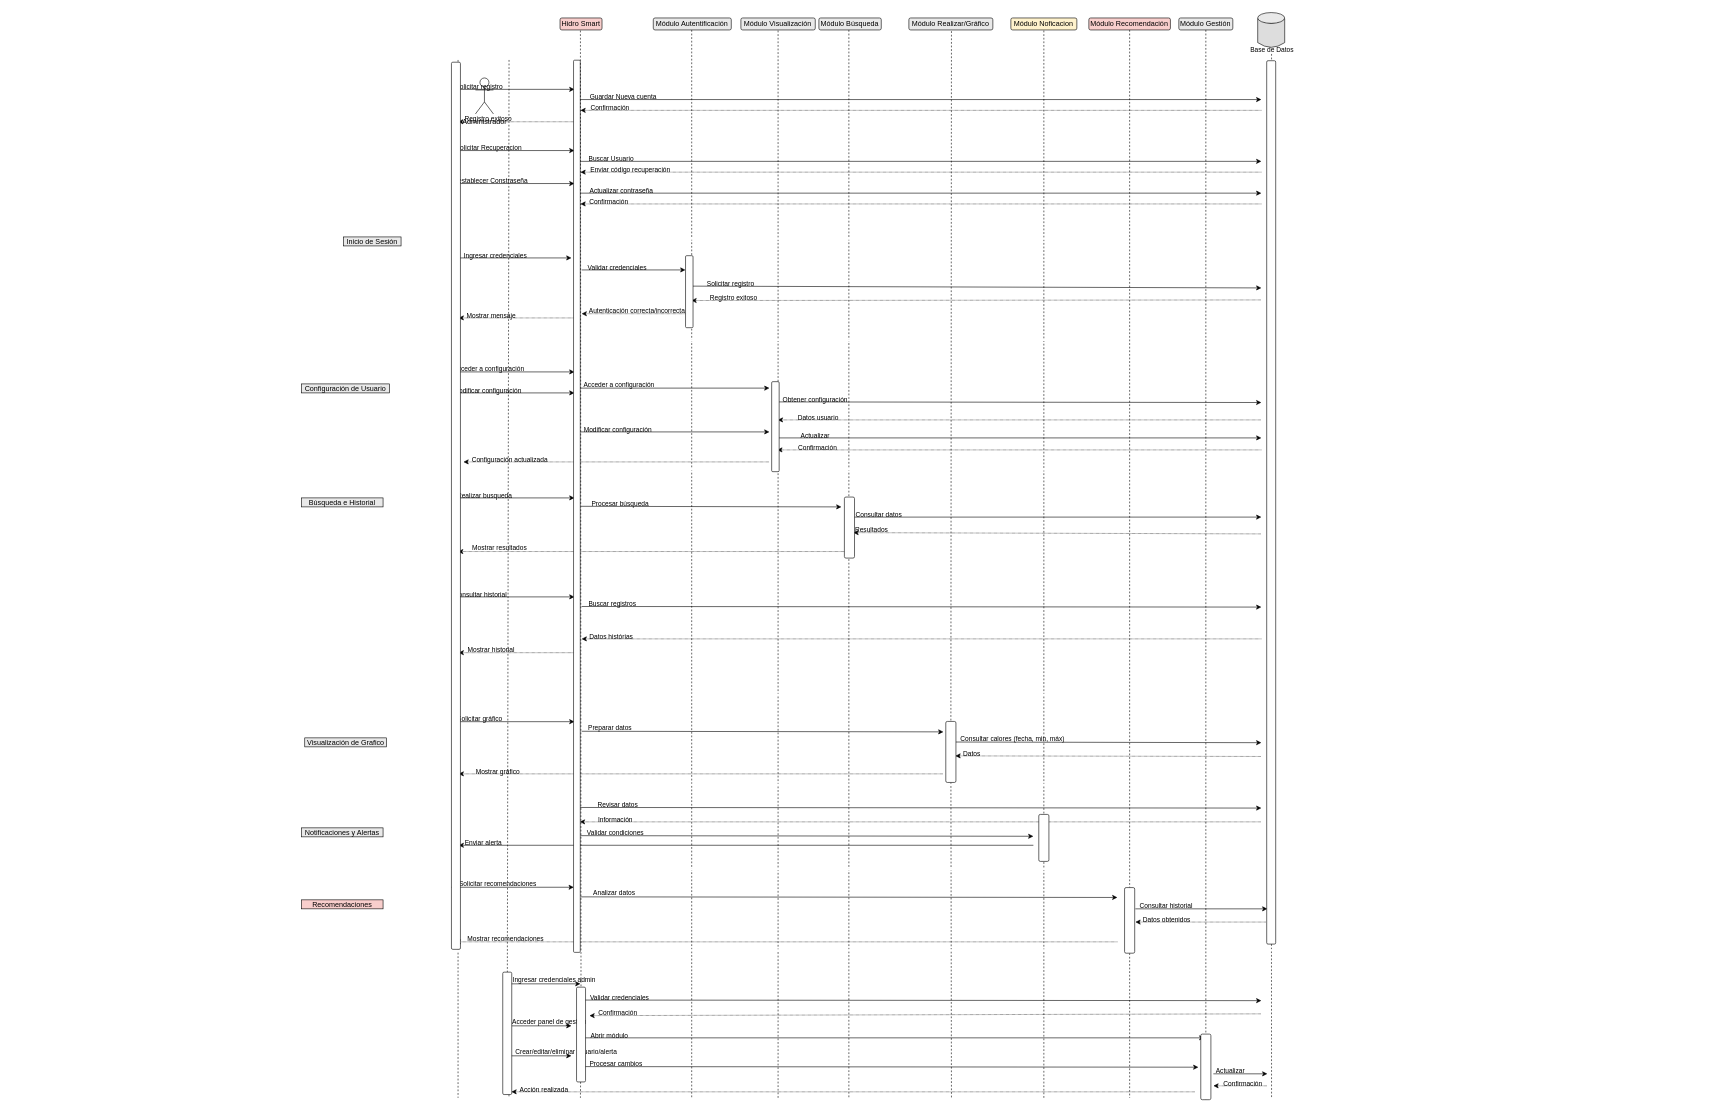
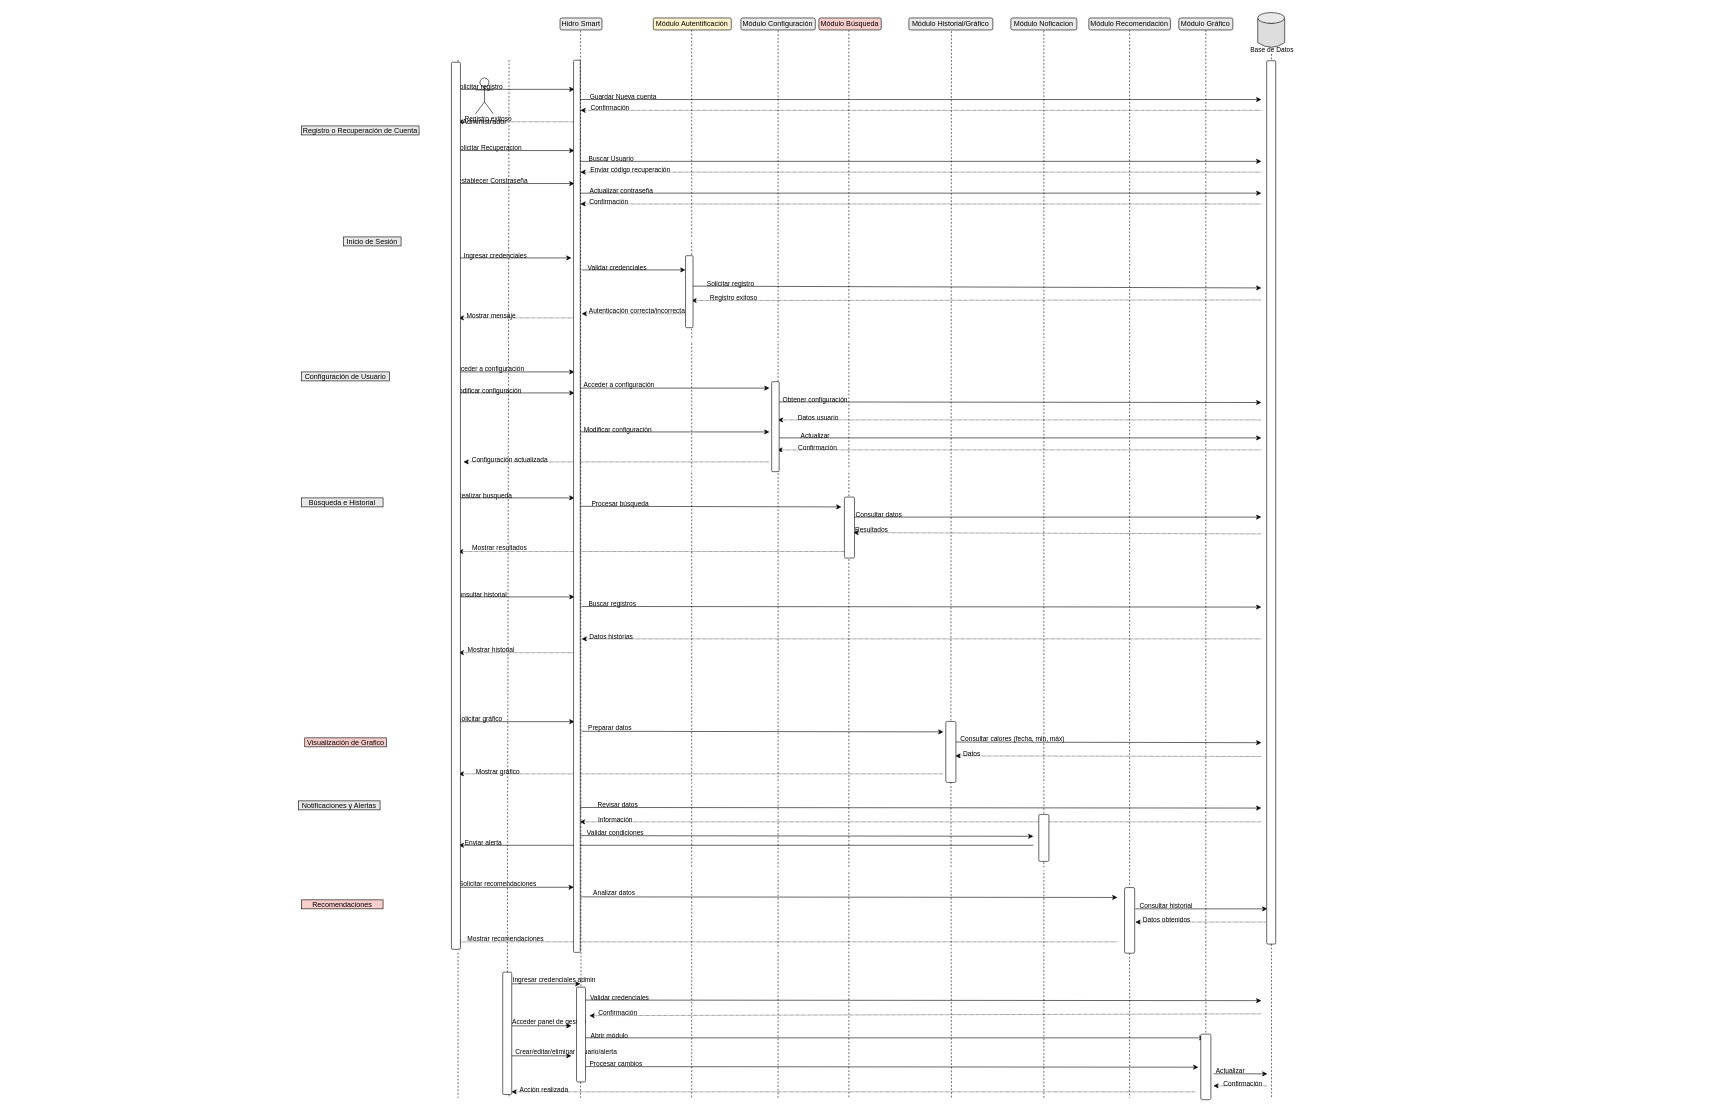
(581, 24) -> (581, 24)
(692, 24) -> (692, 24)
(778, 24) -> (778, 24)
(850, 24) -> (850, 24)
(951, 24) -> (951, 24)
(1044, 24) -> (1044, 24)
(1130, 24) -> (1130, 24)
(1206, 24) -> (1206, 24)
none -> (360, 130)
(346, 388) -> (346, 376)
(346, 742) -> (346, 742)
(342, 832) -> (339, 805)
